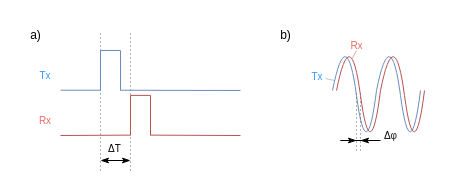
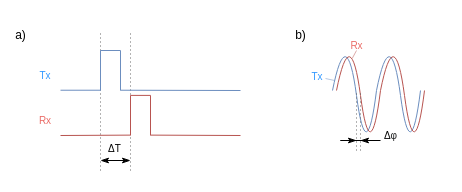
(36, 36) -> (21, 36)
(286, 36) -> (301, 36)
